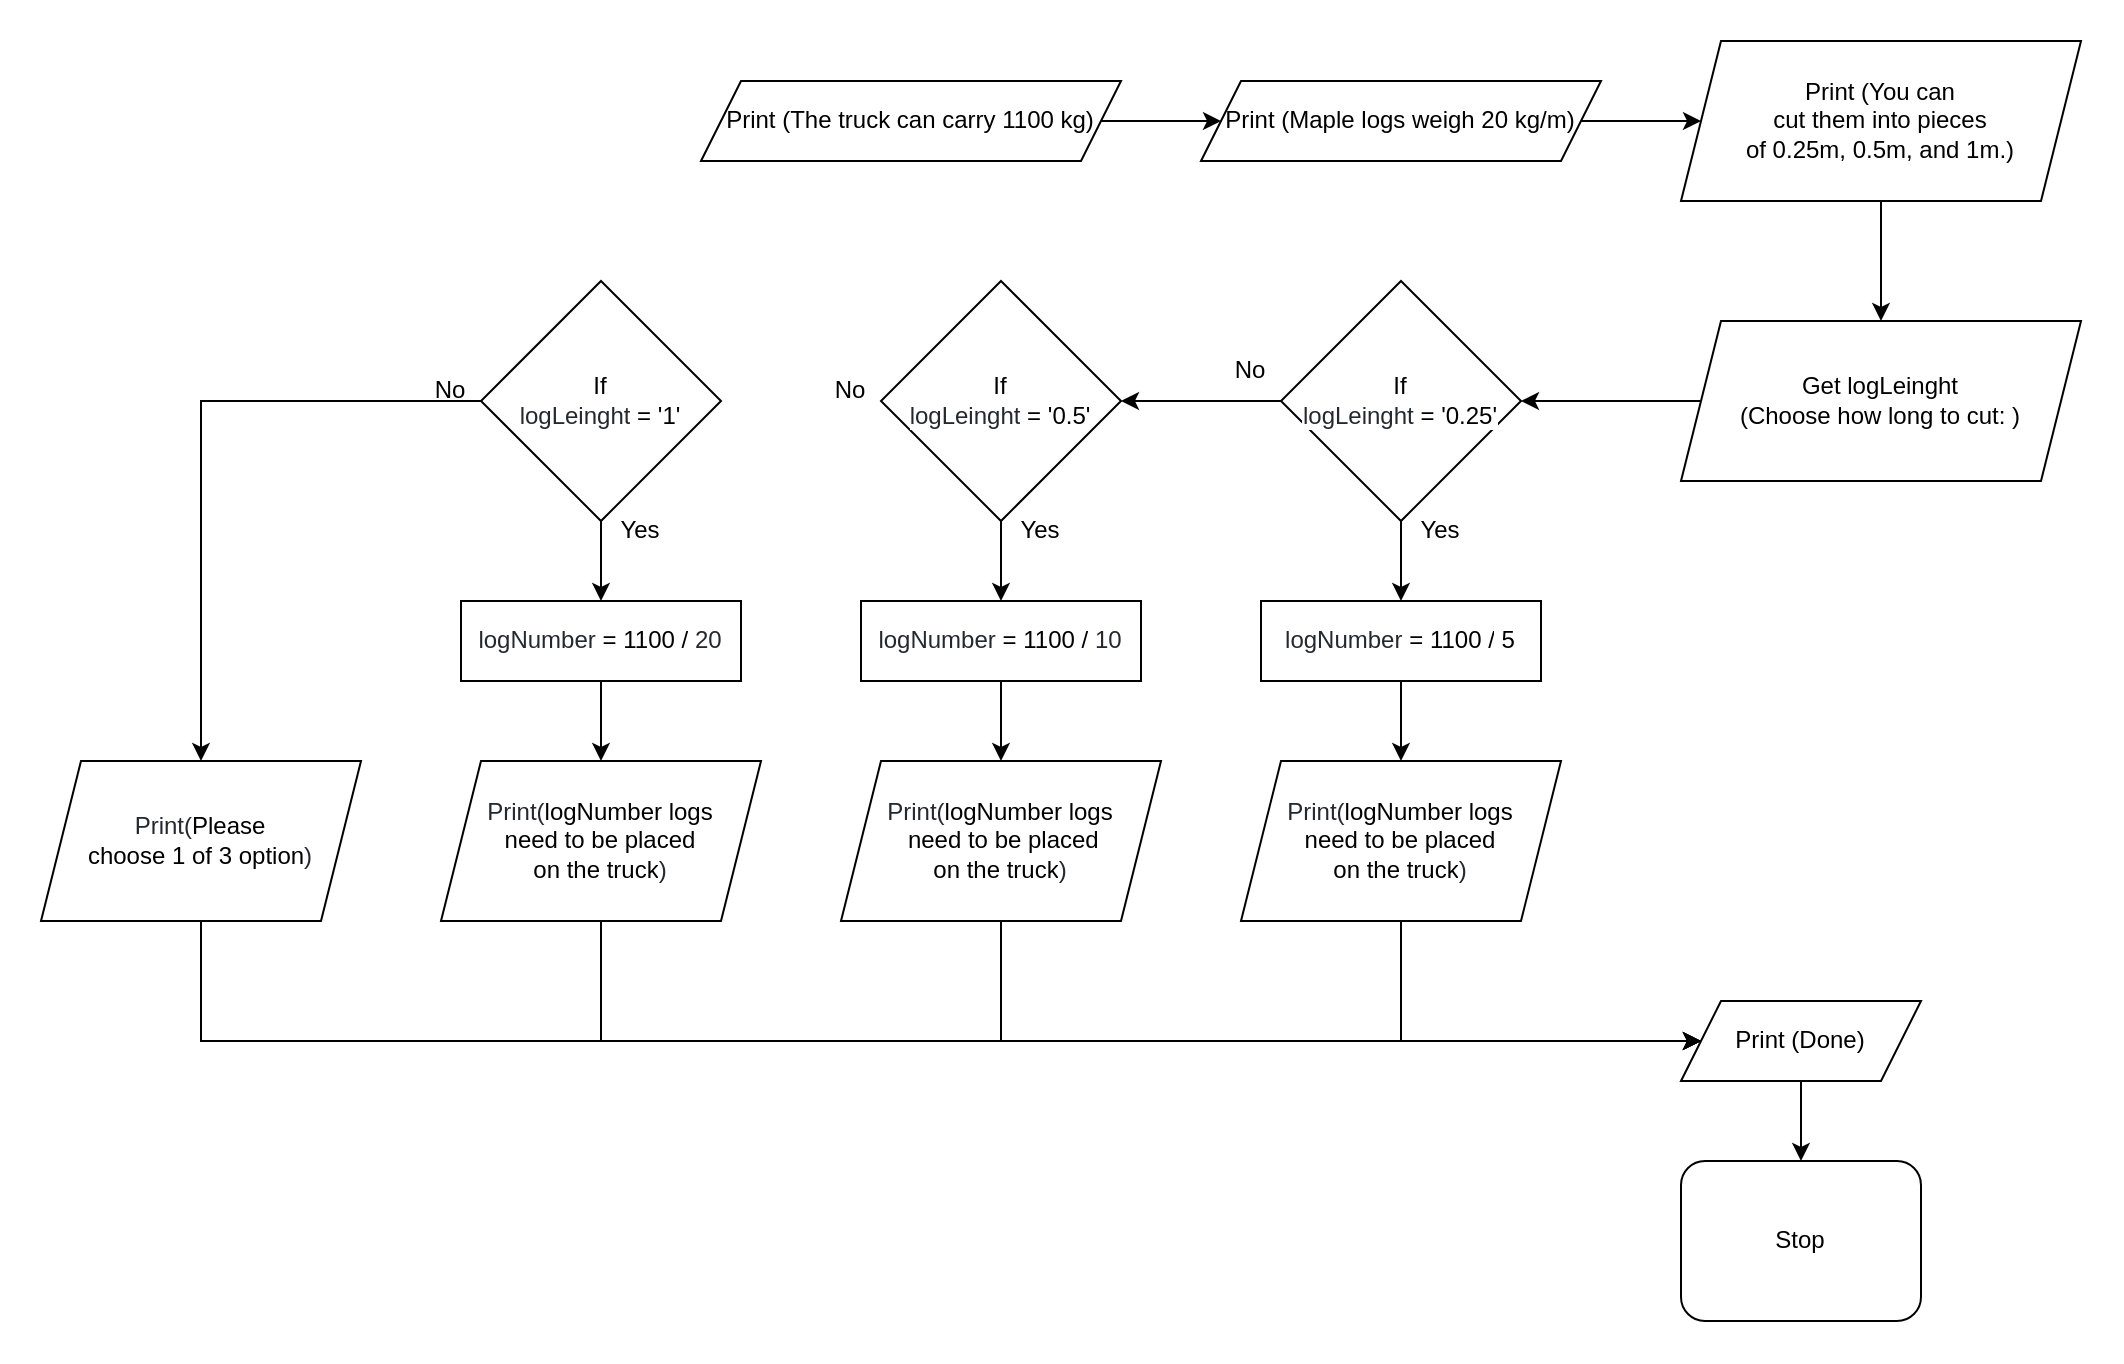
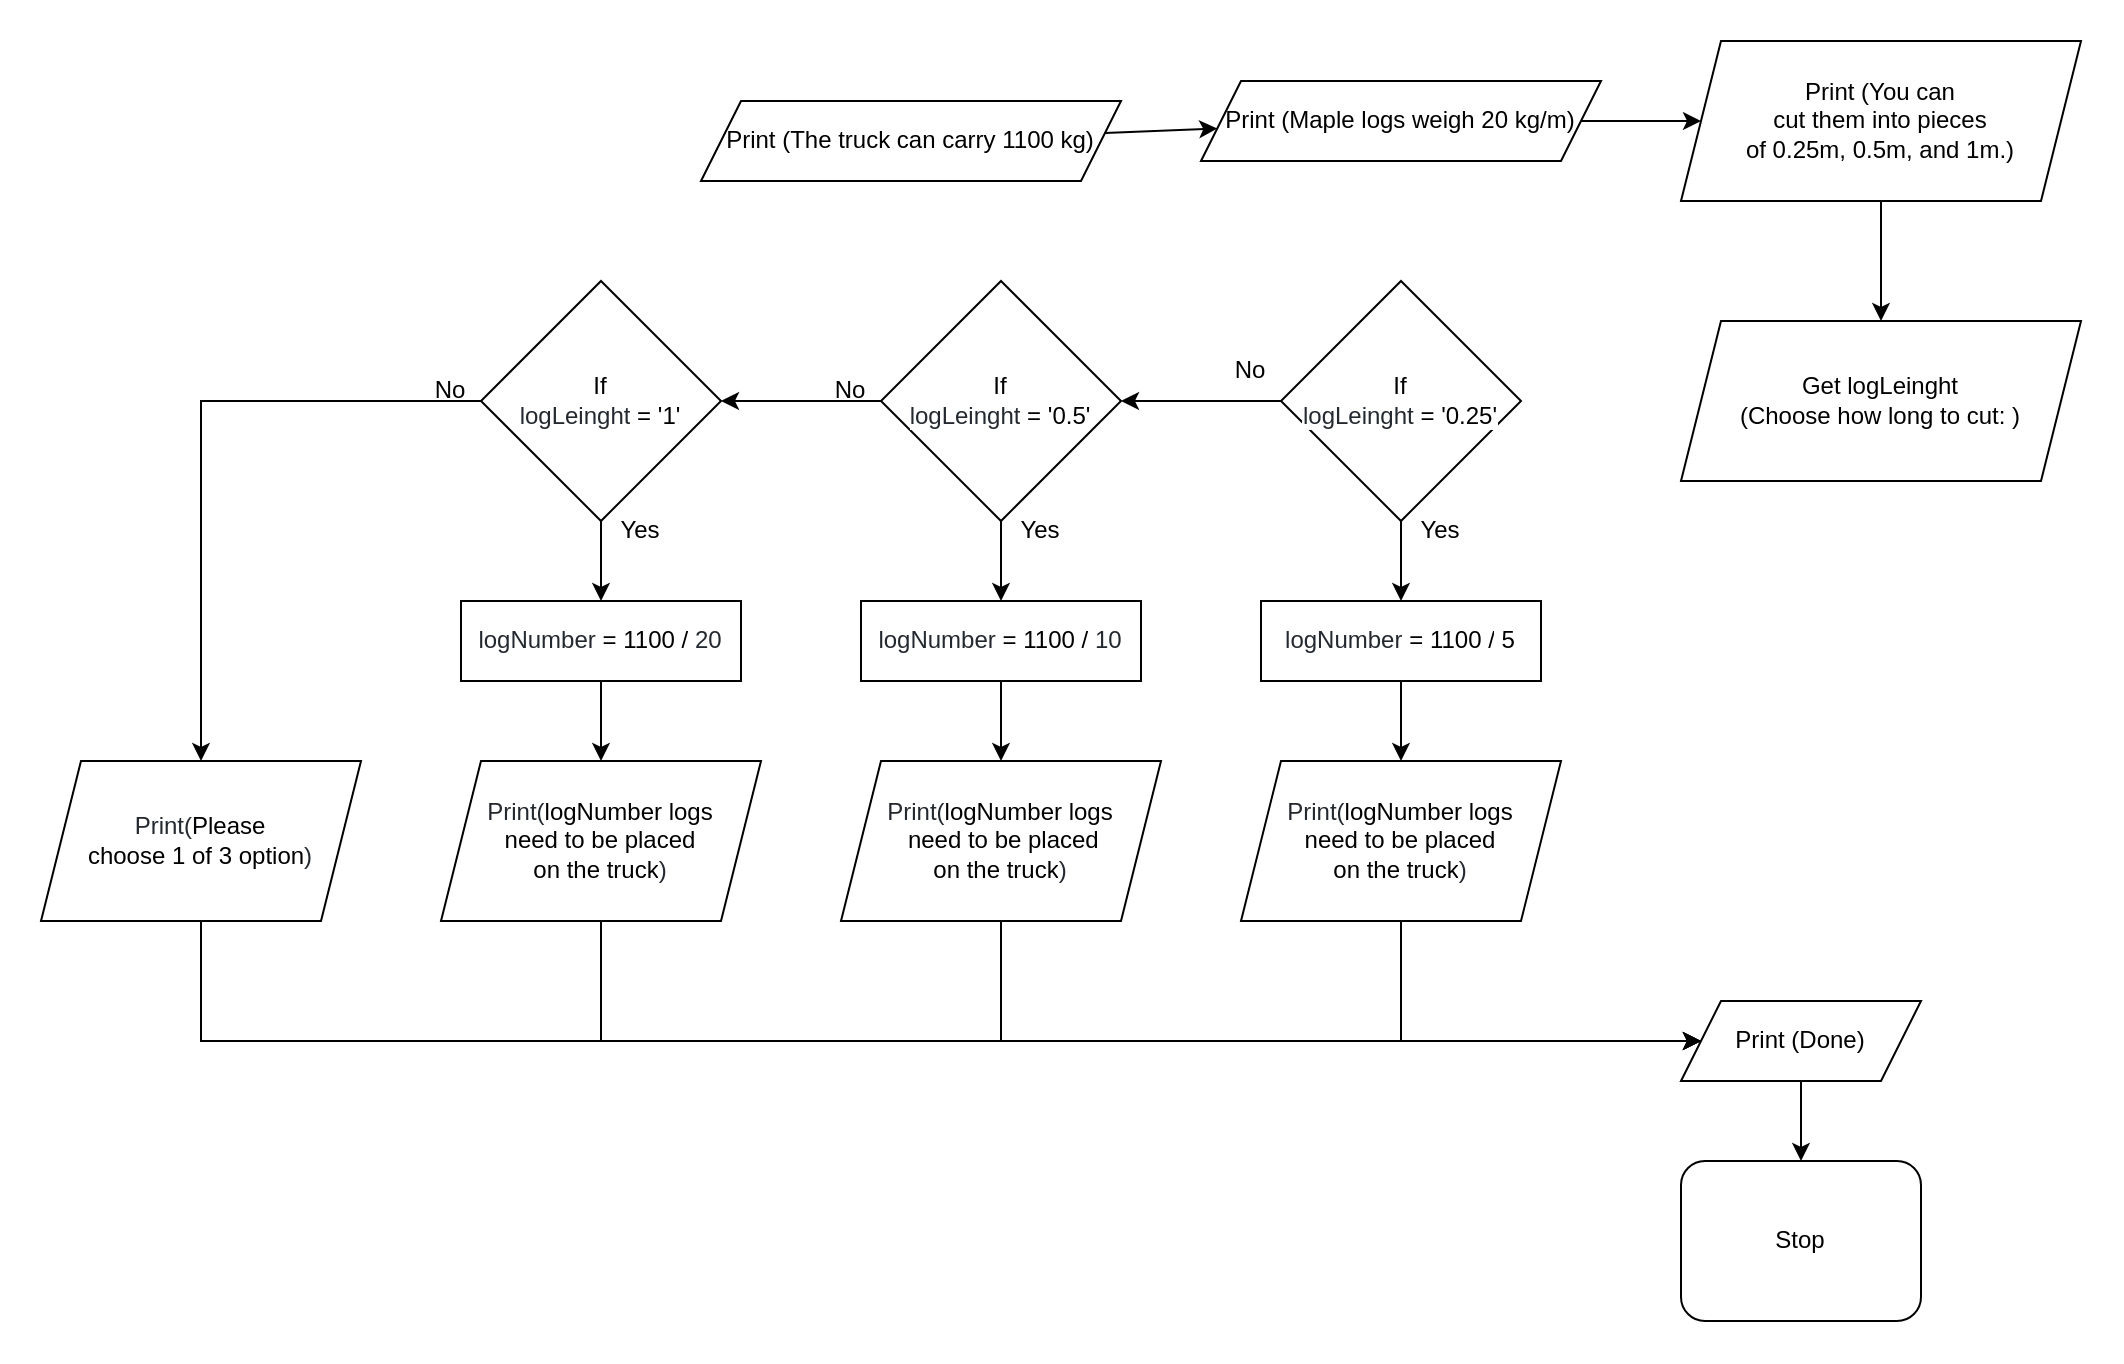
(911, 121) -> (911, 141)
none -> (808, 401)
(1618, 401) -> none
